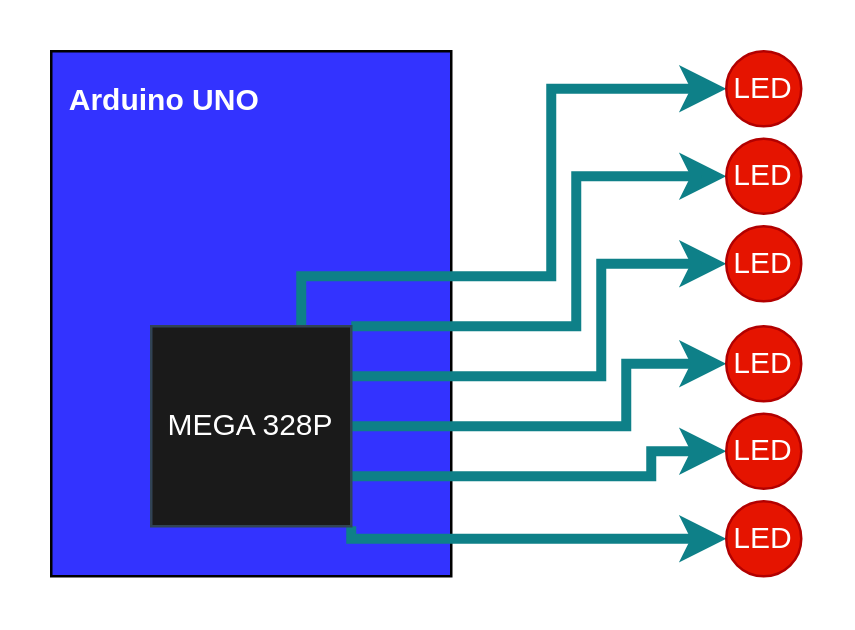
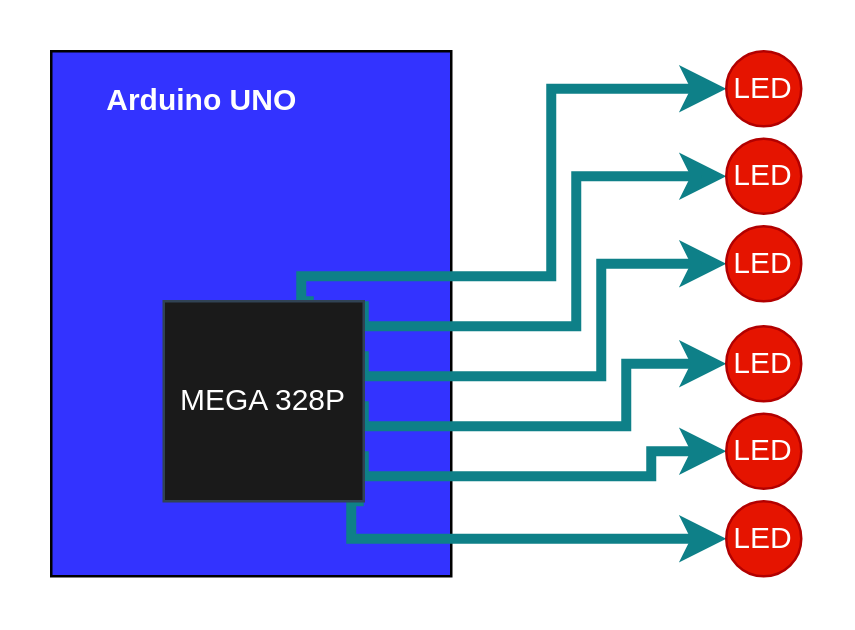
(164, 101) -> (201, 101)
(251, 426) -> (264, 401)
